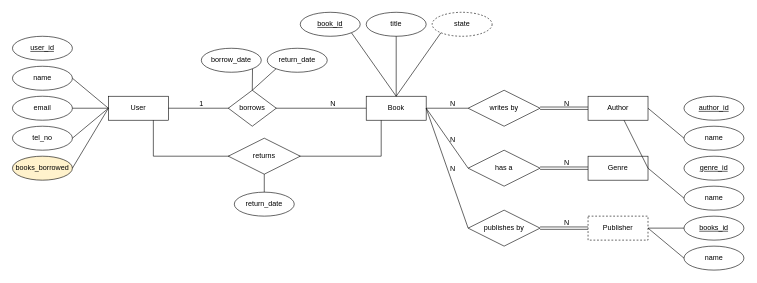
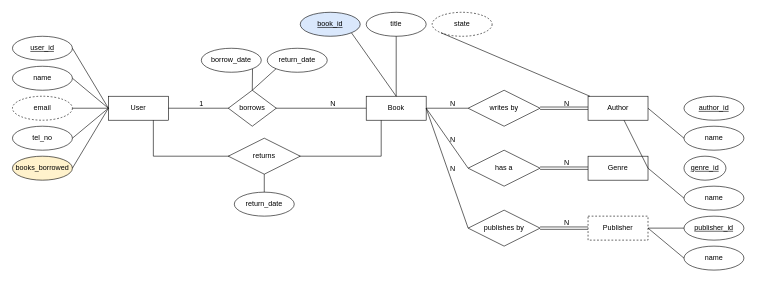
(330, 24) -> (330, 24)
(420, 63) -> (516, 65)
none -> (89, 76)
(42, 108) -> (42, 108)
(714, 168) -> (705, 168)
(714, 228) -> (714, 228)
